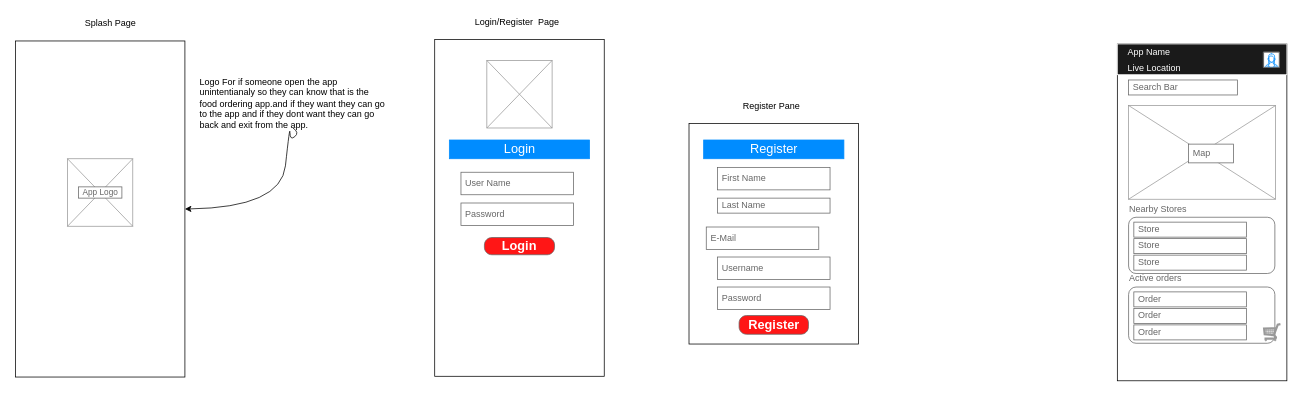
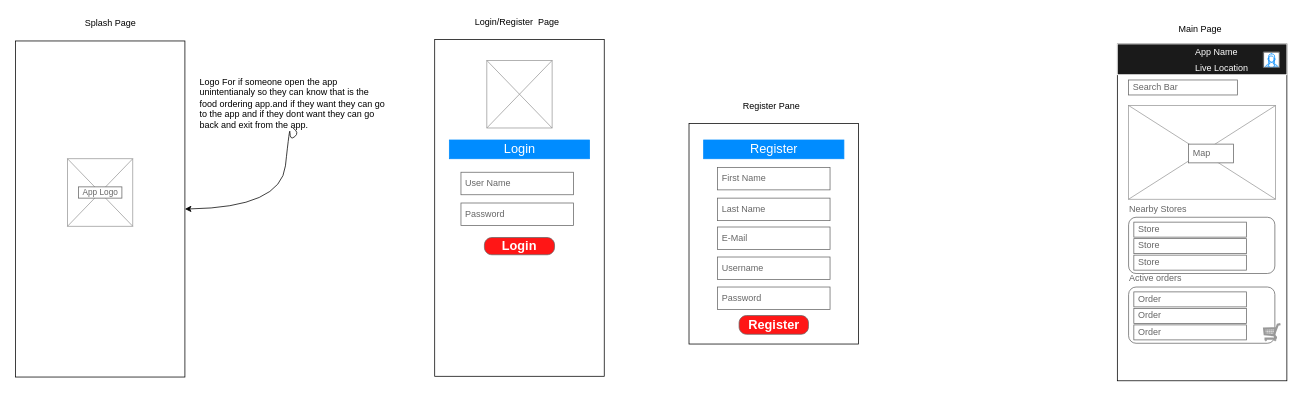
none -> (1202, 30)
(1153, 60) -> (1220, 60)
(774, 206) -> (774, 209)
(762, 238) -> (774, 238)
